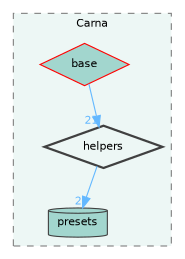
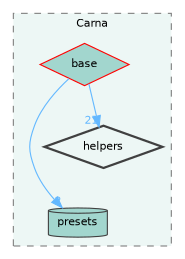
(92, 182) -> (31, 136)
